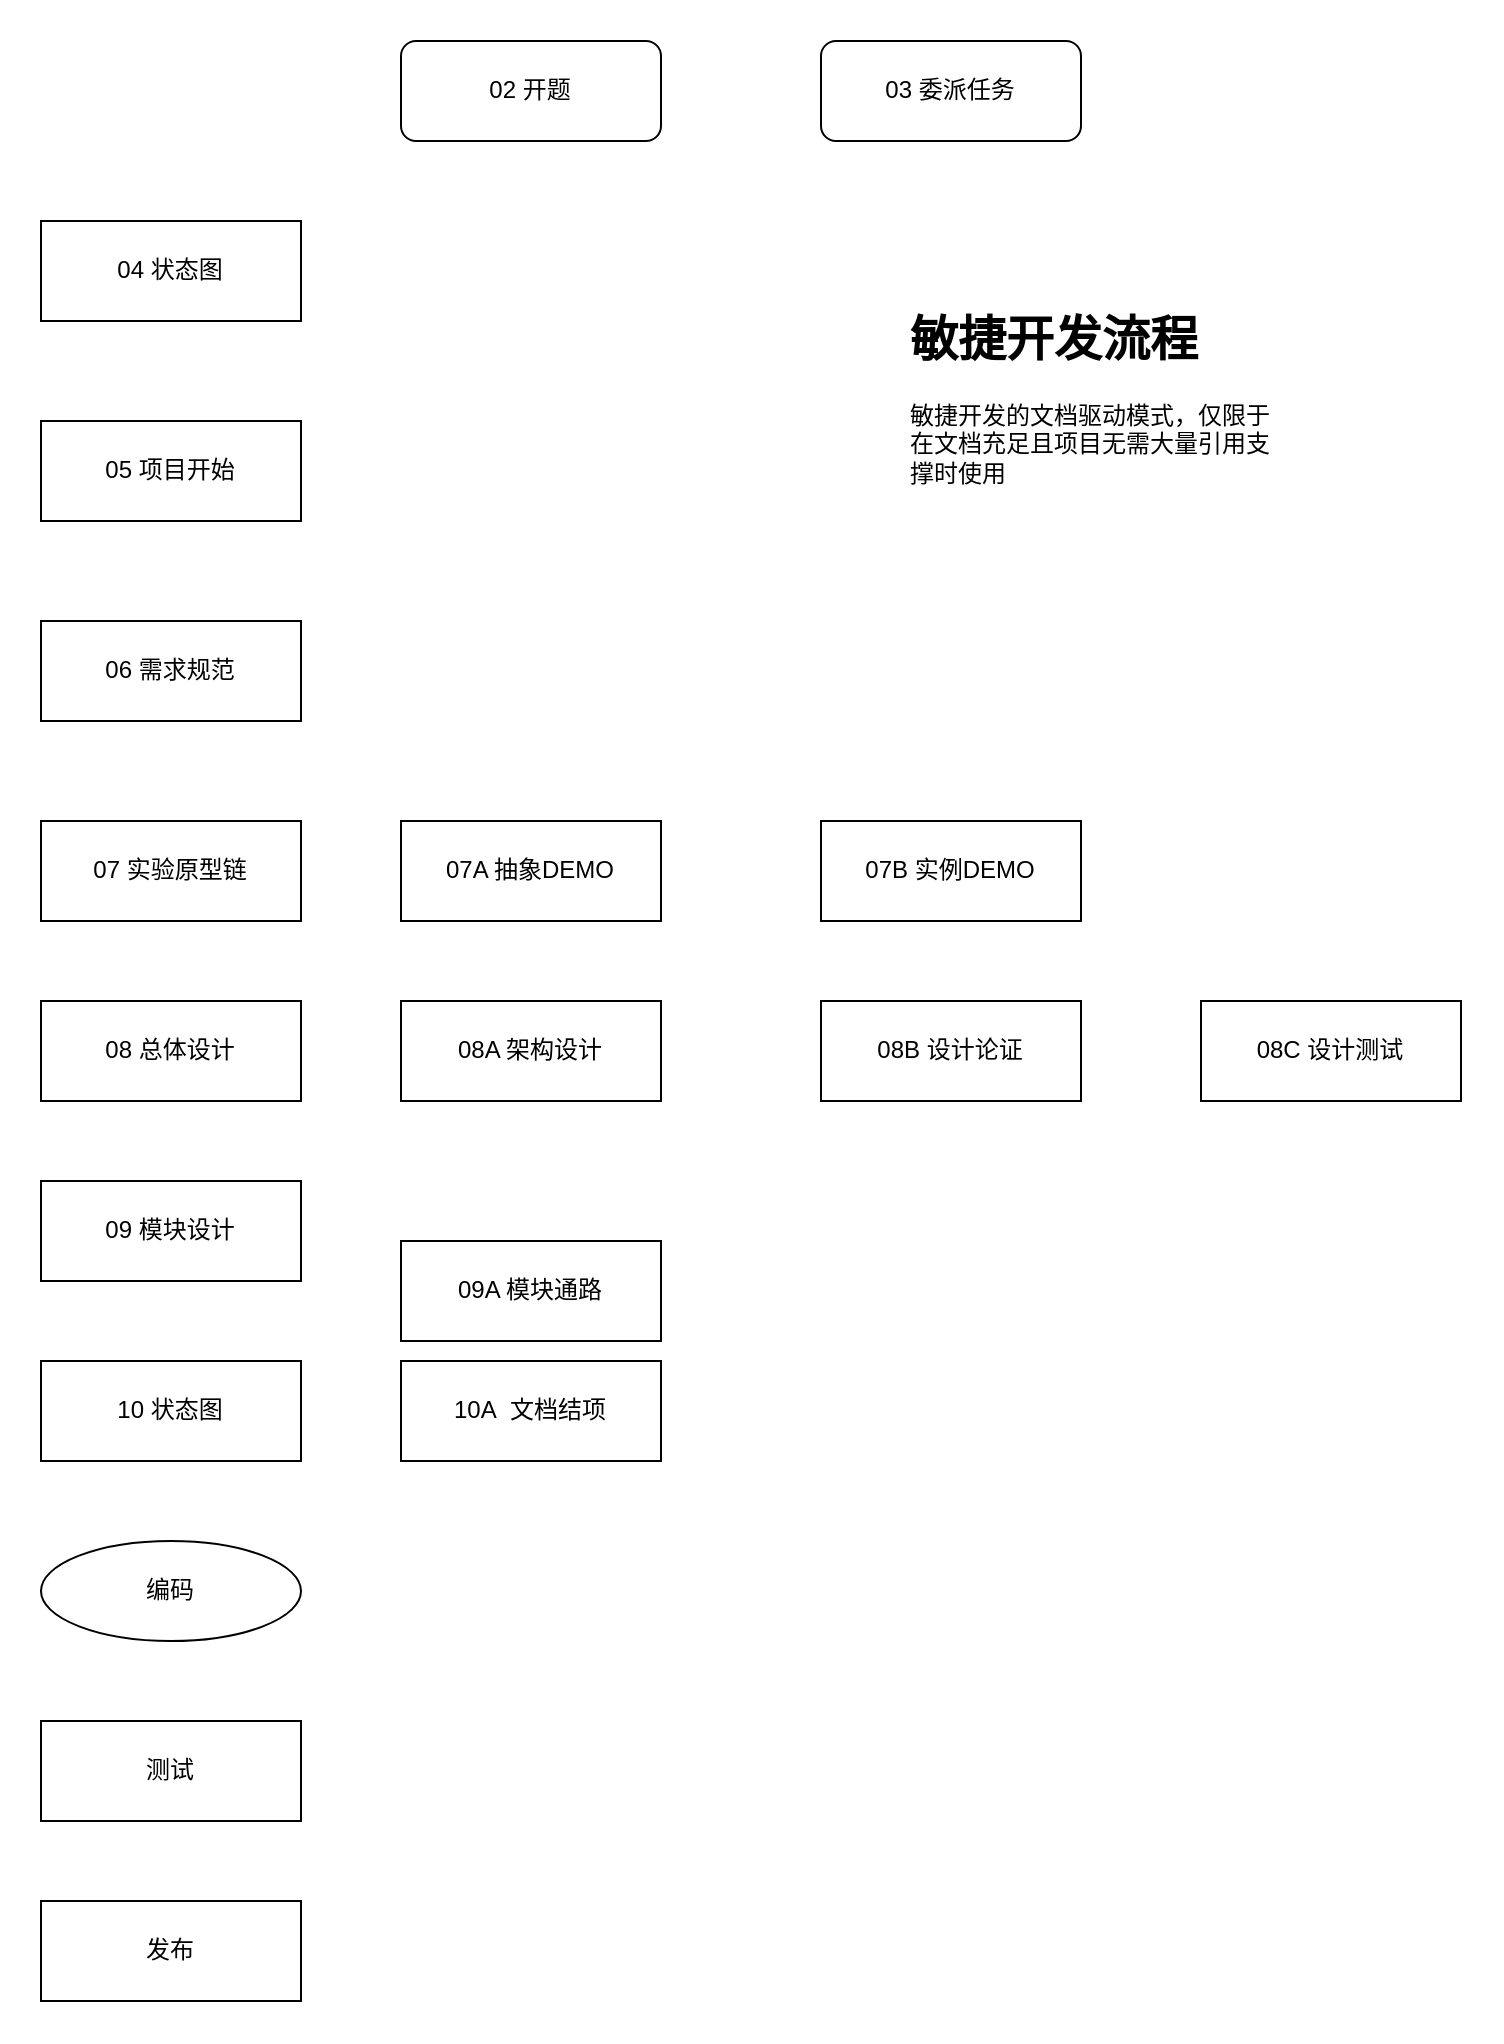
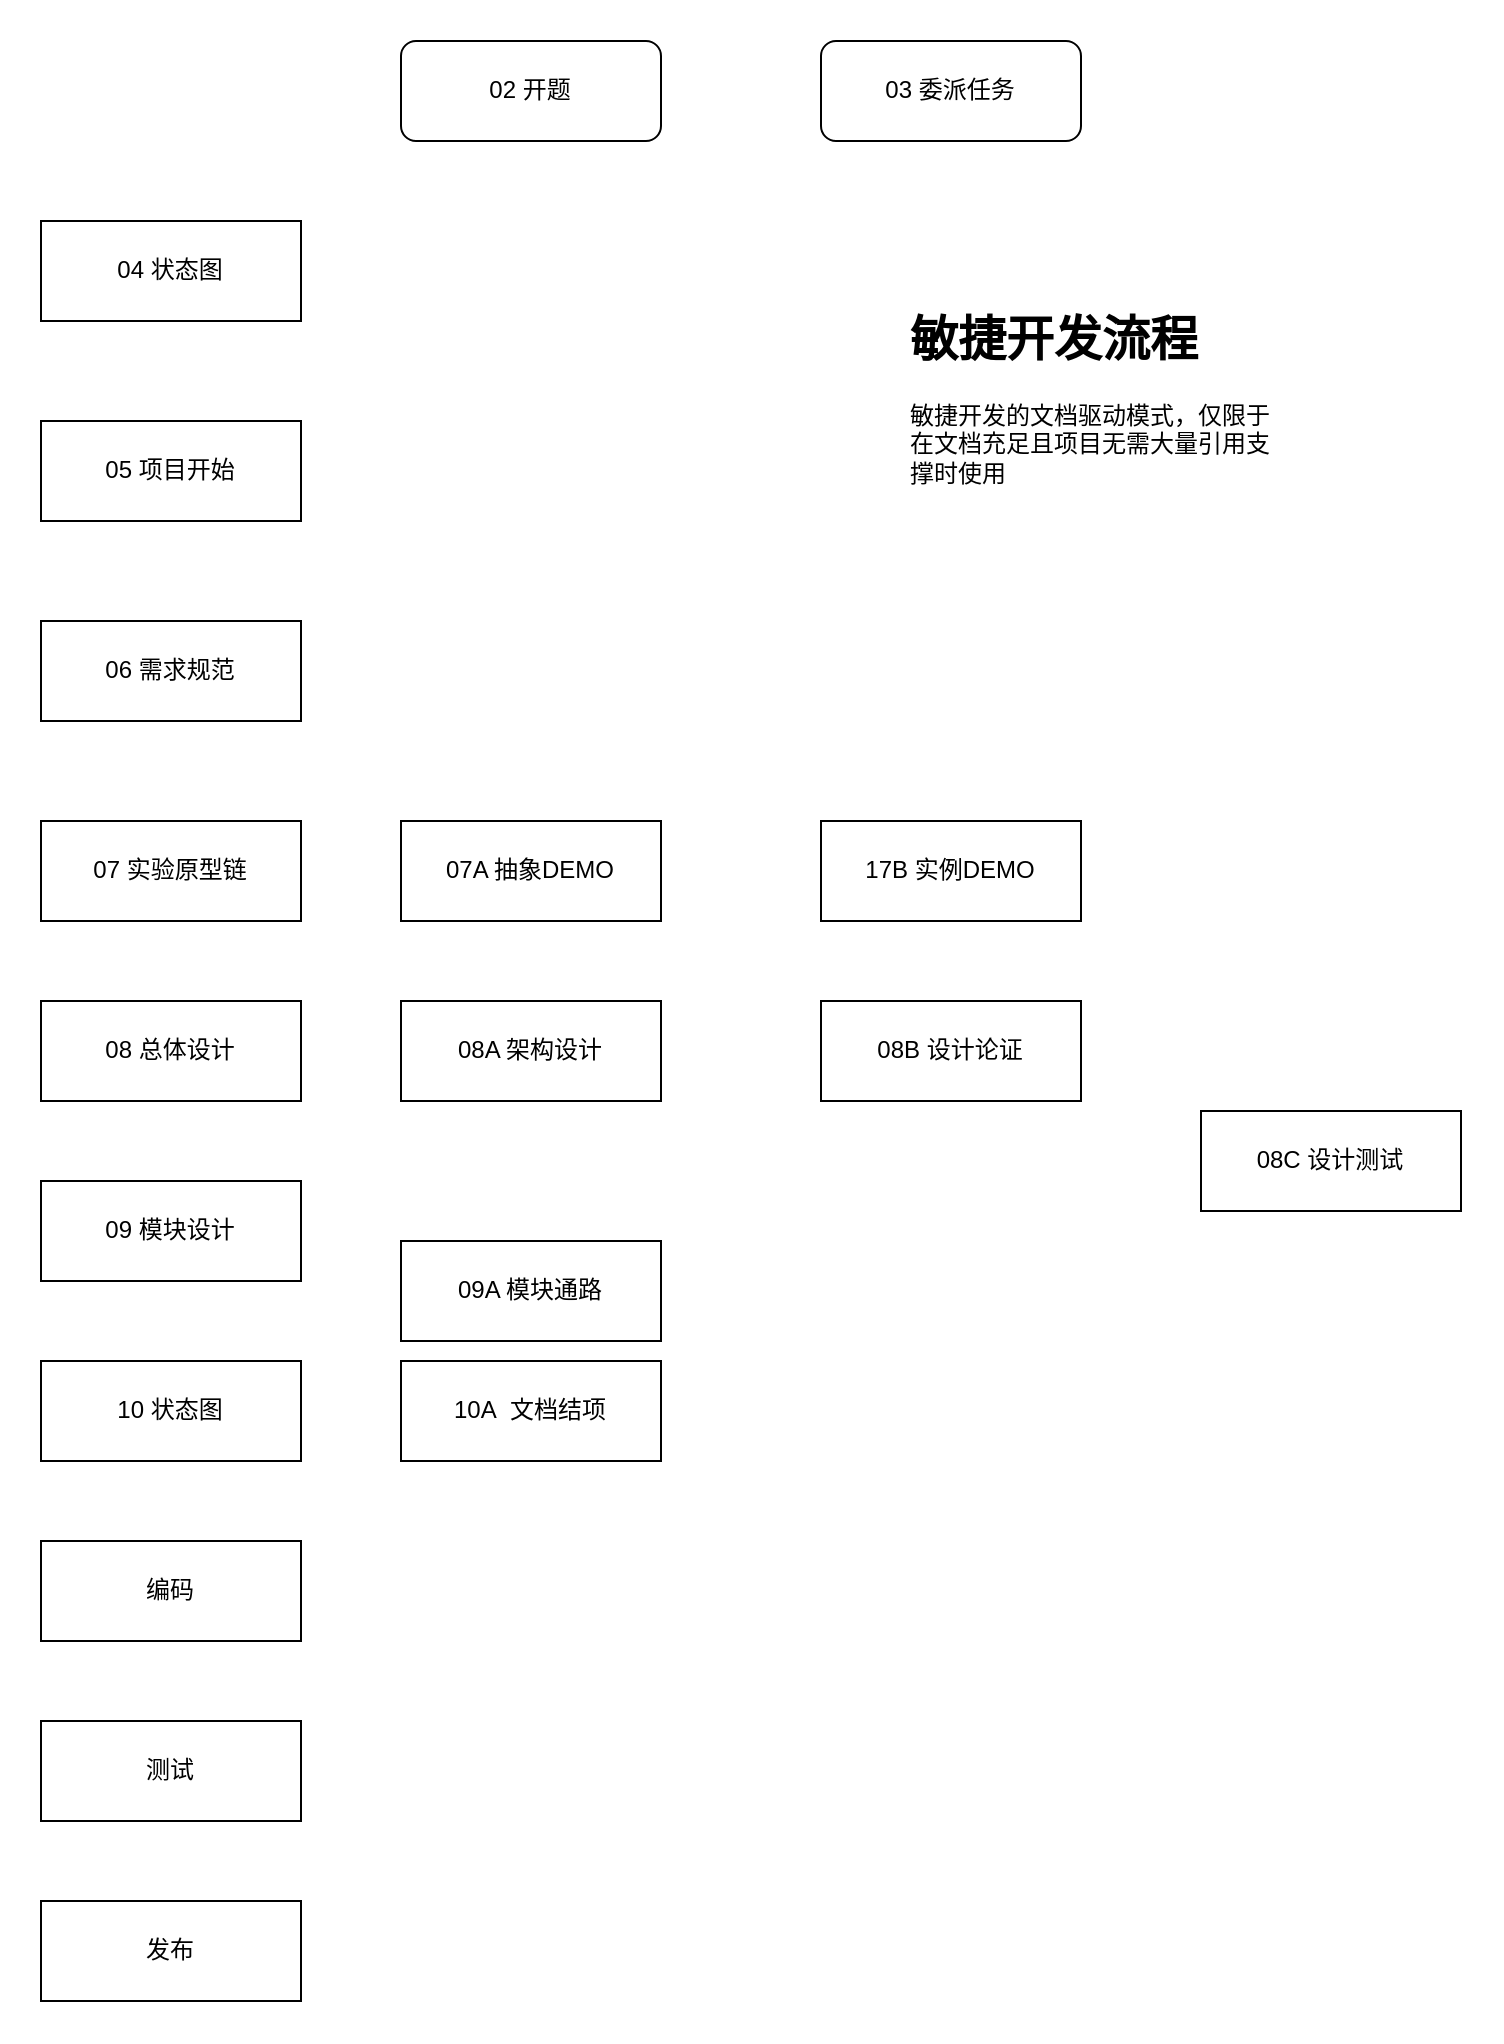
(951, 871) -> (951, 871)
(1331, 1051) -> (1331, 1161)
(171, 1591) -> (171, 1591)
